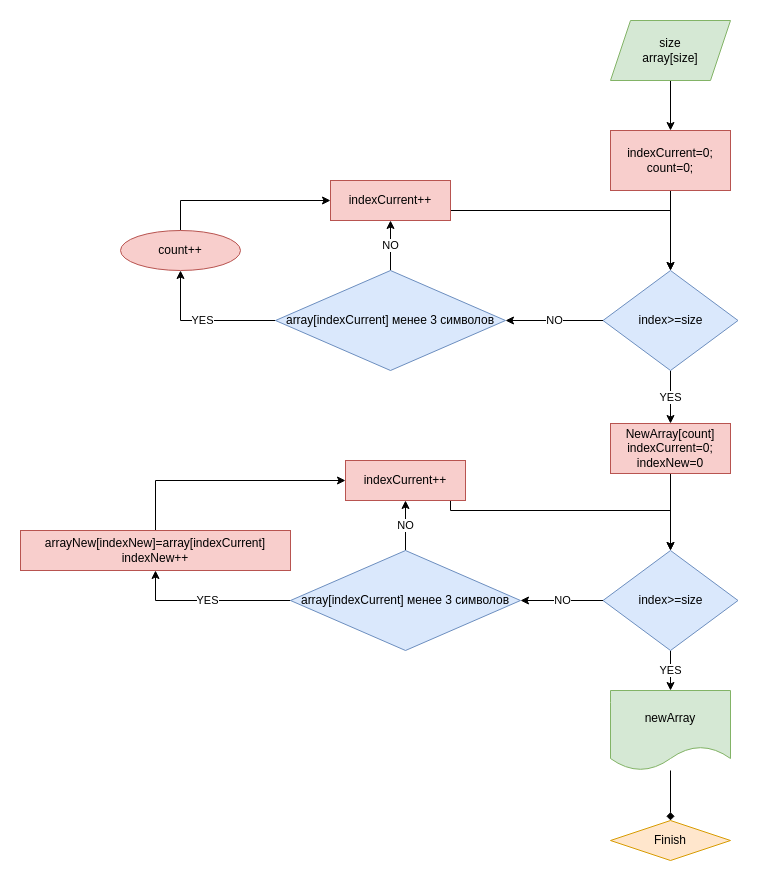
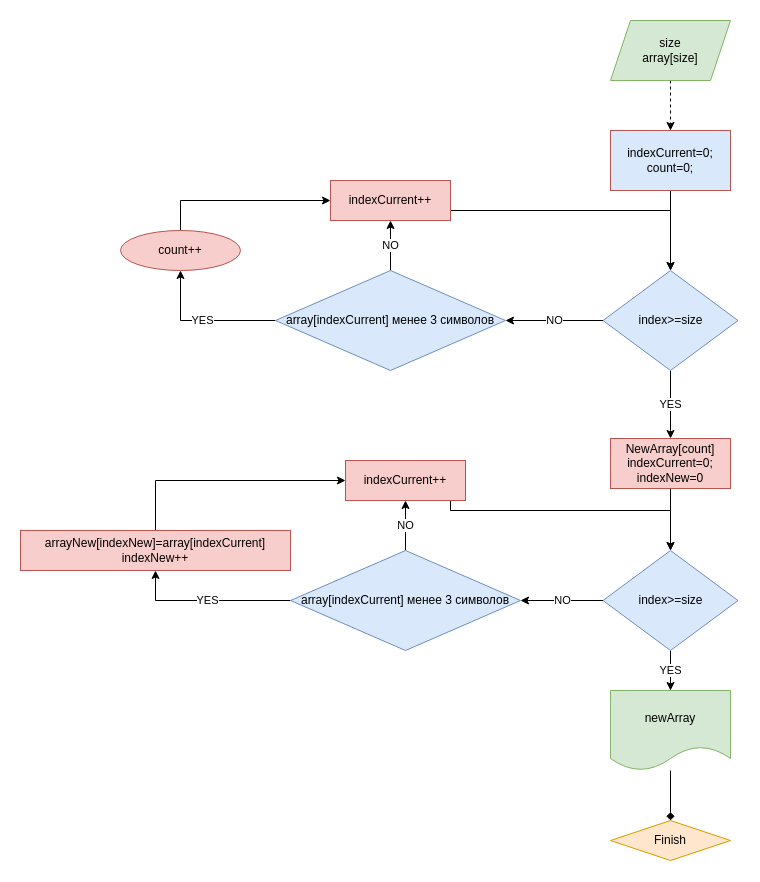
(671, 103) -> (671, 103)
(671, 161) -> (671, 161)
(671, 449) -> (671, 464)
